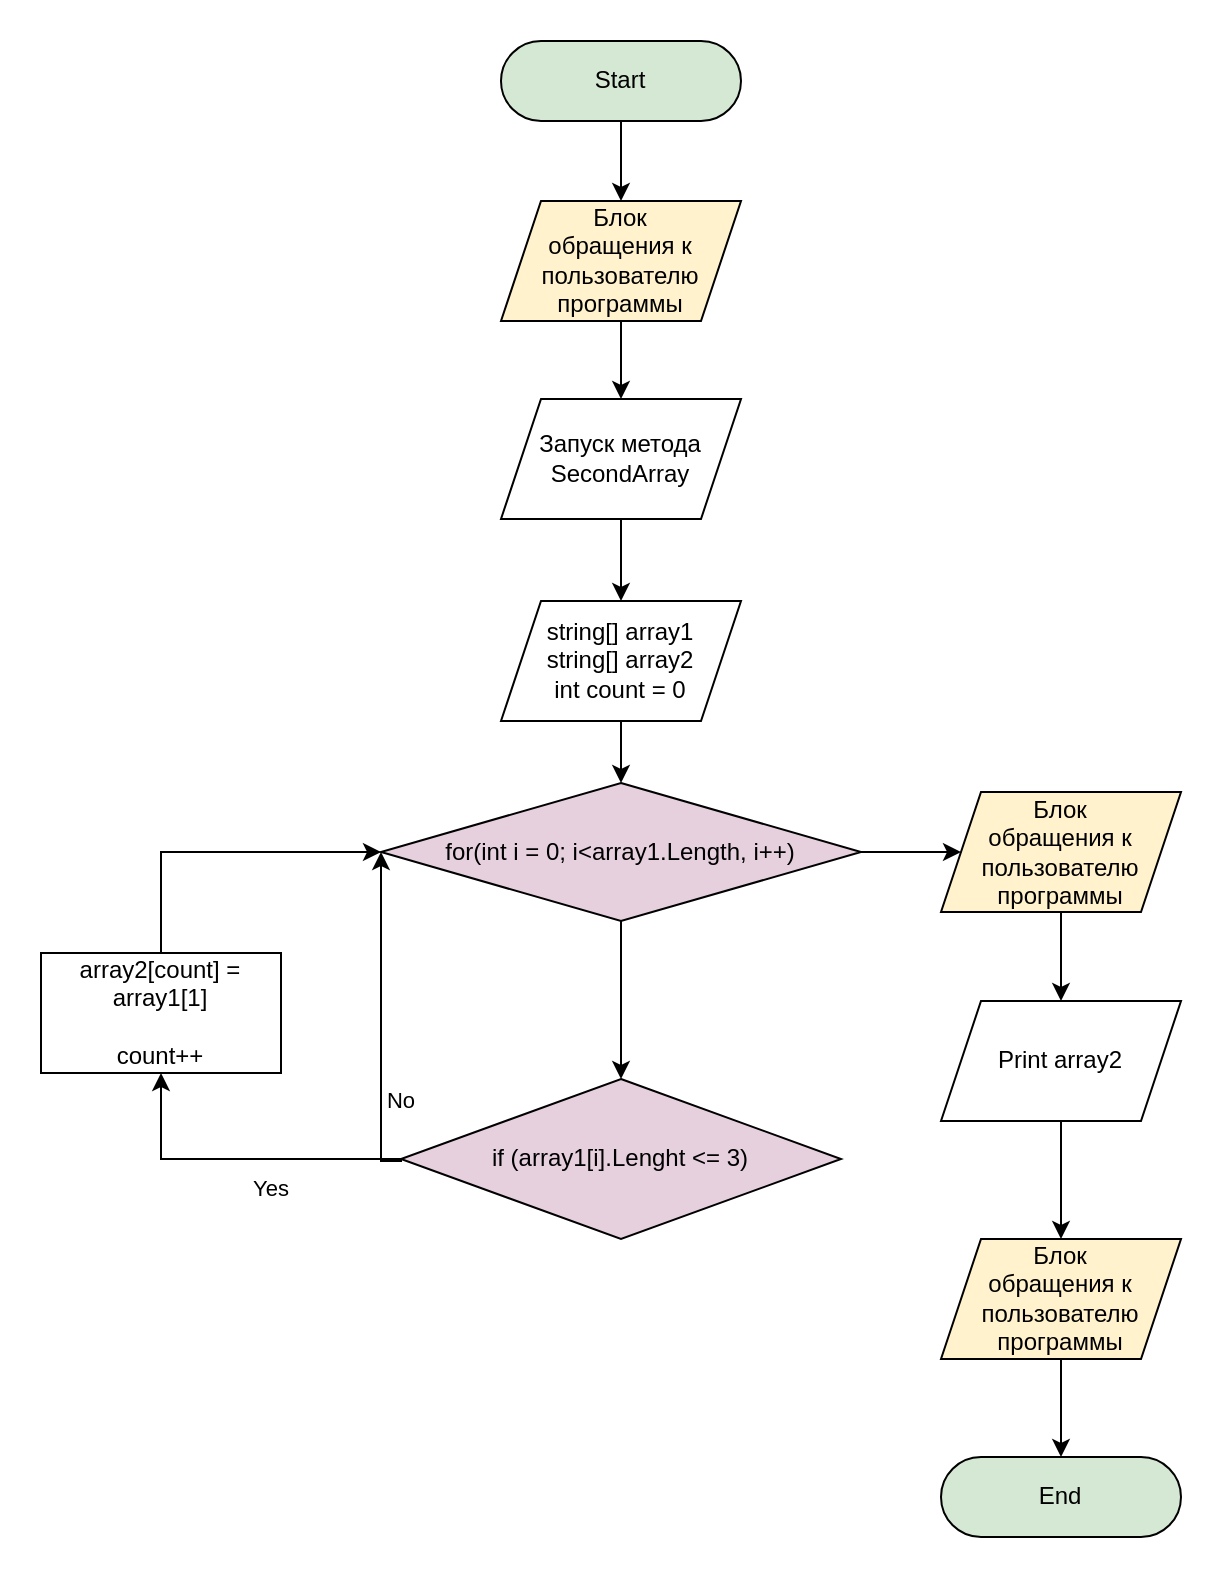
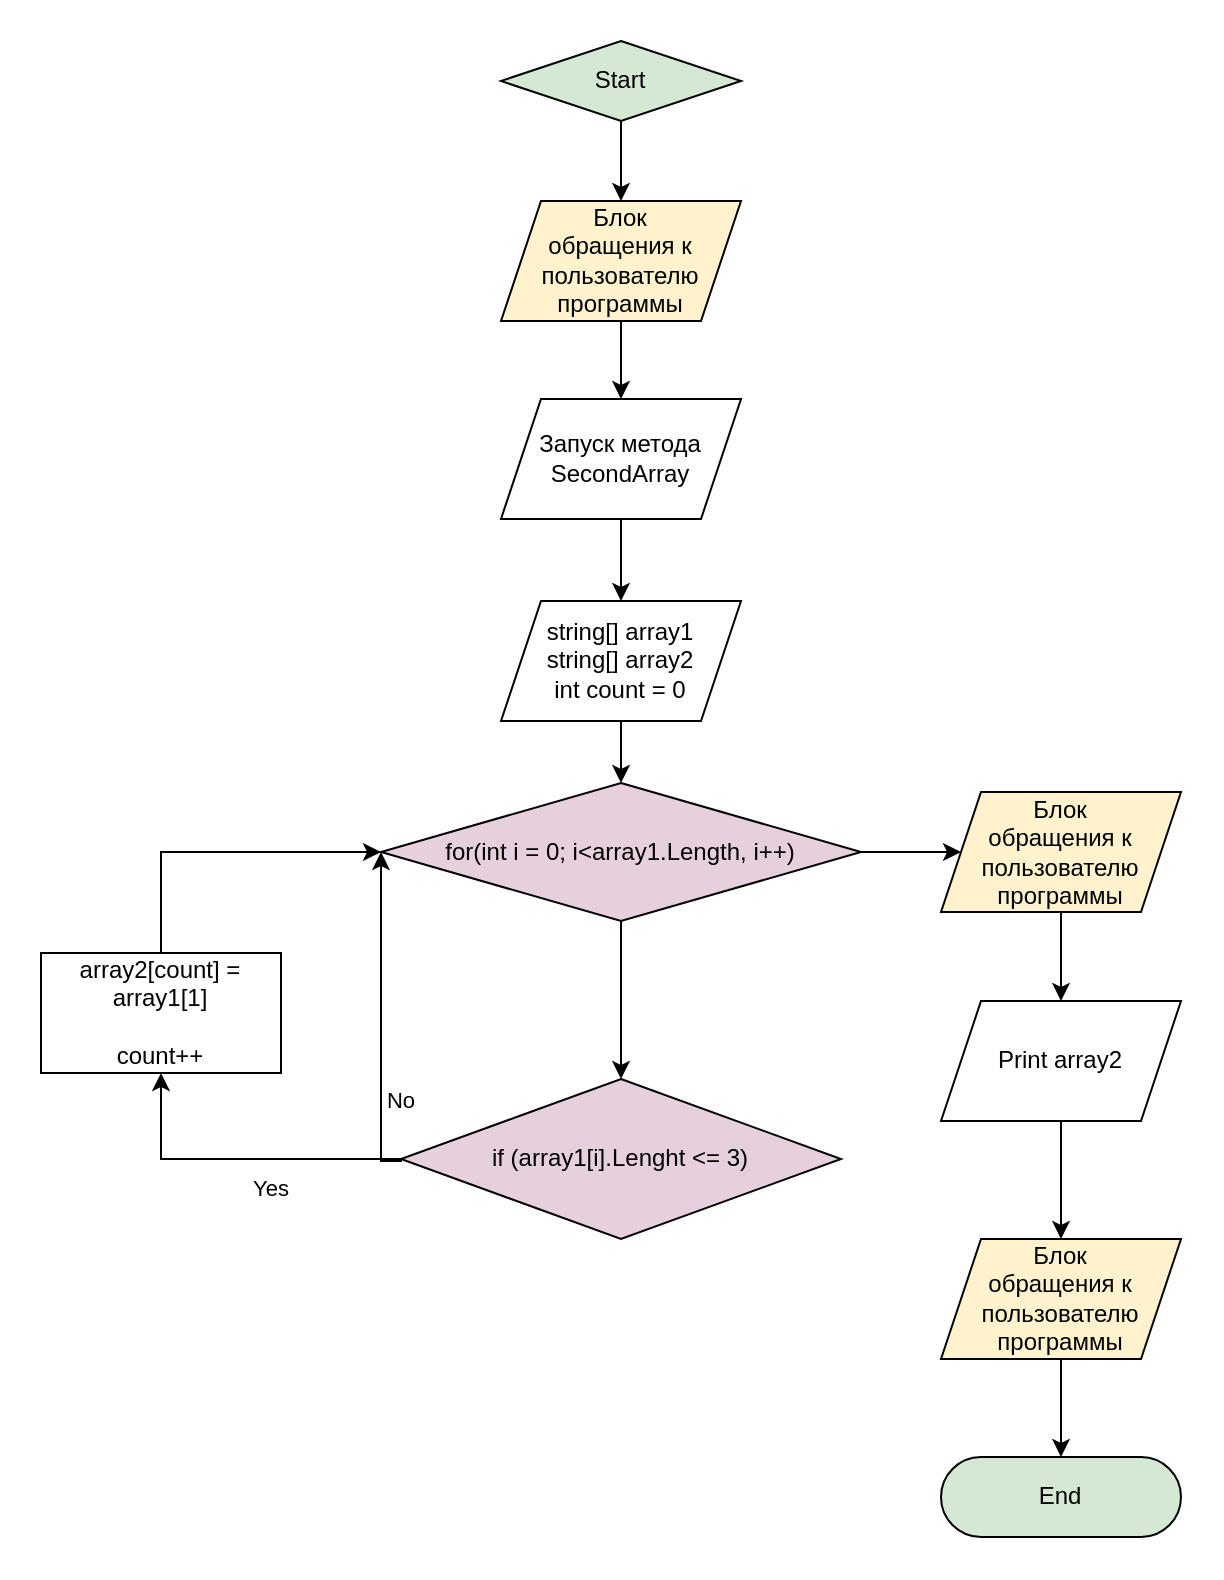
(621, 81) -> (621, 81)
